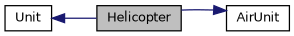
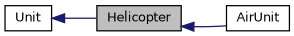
(197, 10) -> (210, 27)
